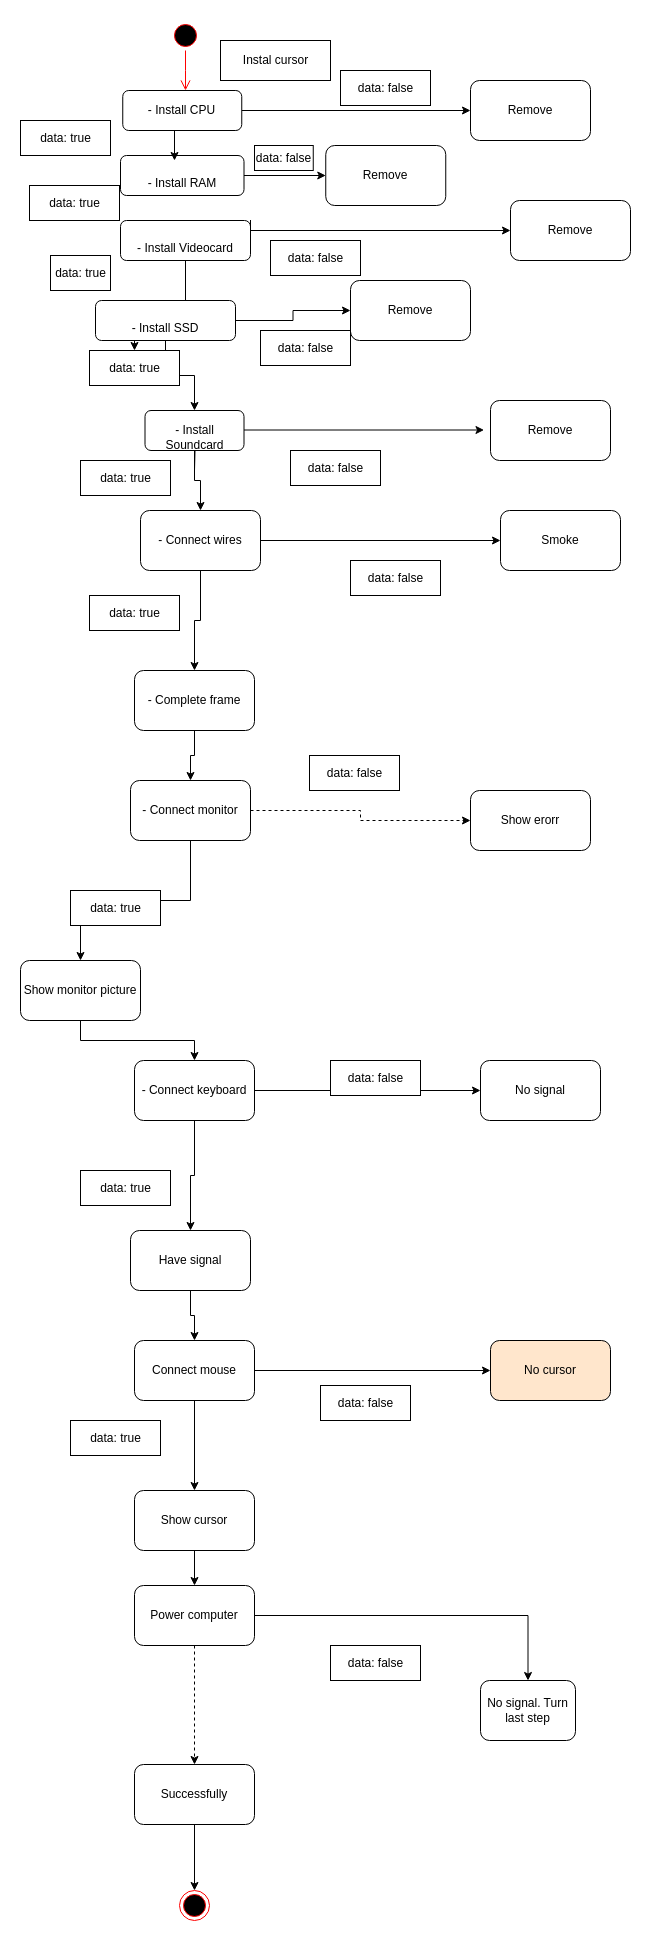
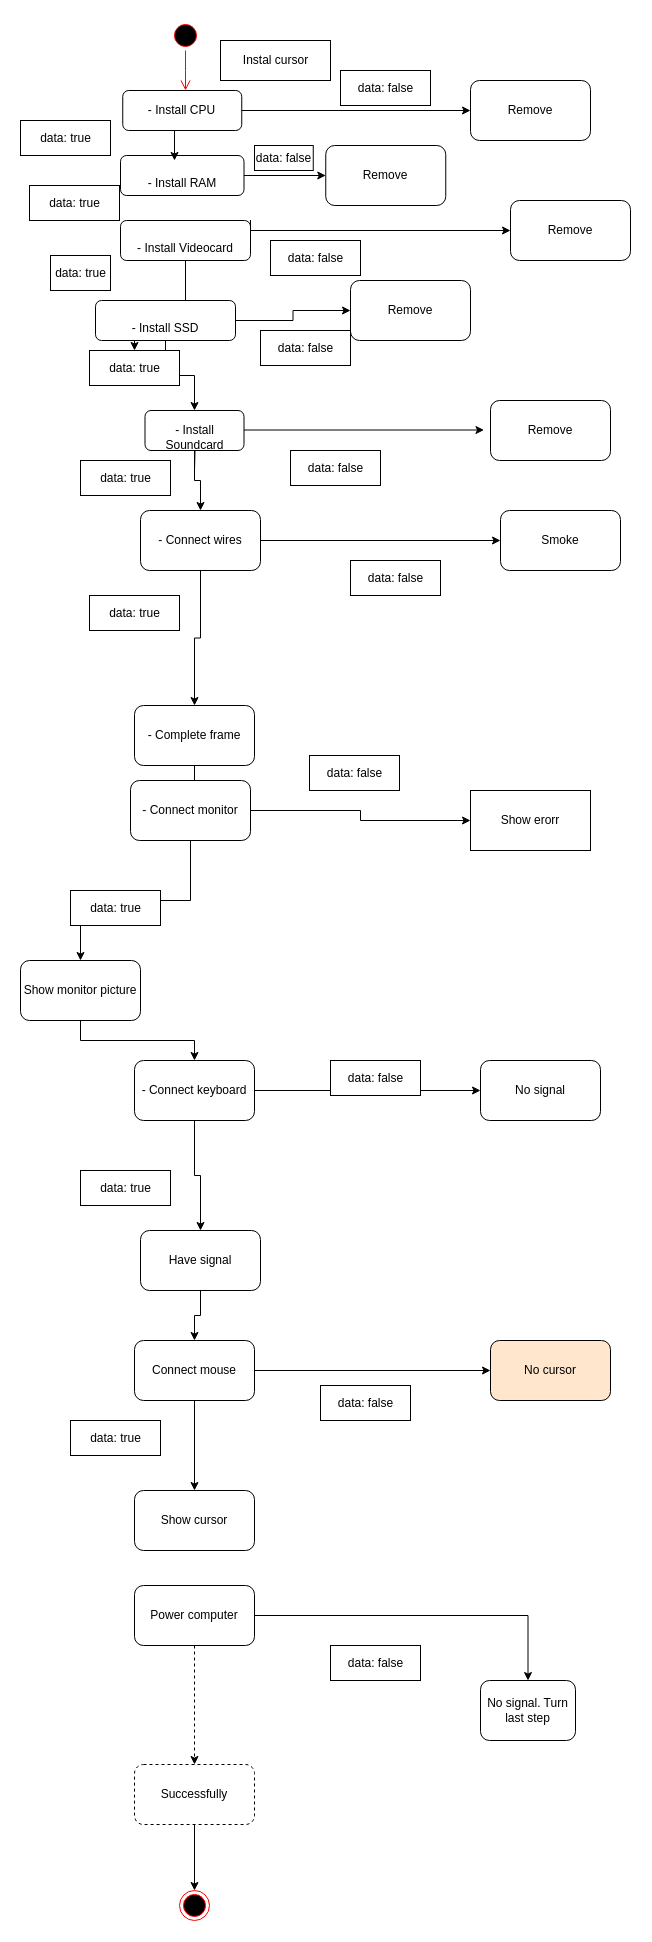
(195, 701) -> (195, 736)
(361, 813) -> (361, 813)
(531, 821) -> (531, 821)
(191, 1261) -> (201, 1261)
(195, 1570) -> none
(195, 1795) -> (195, 1795)
